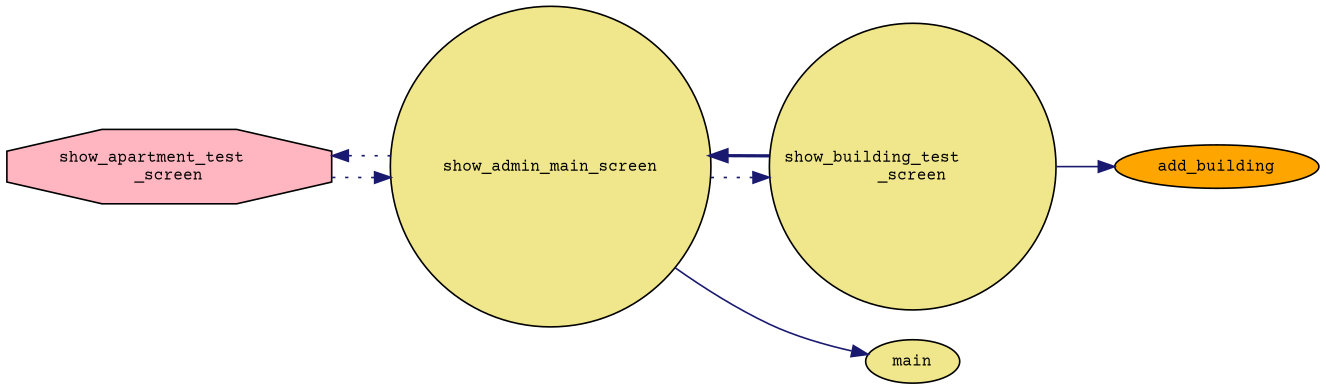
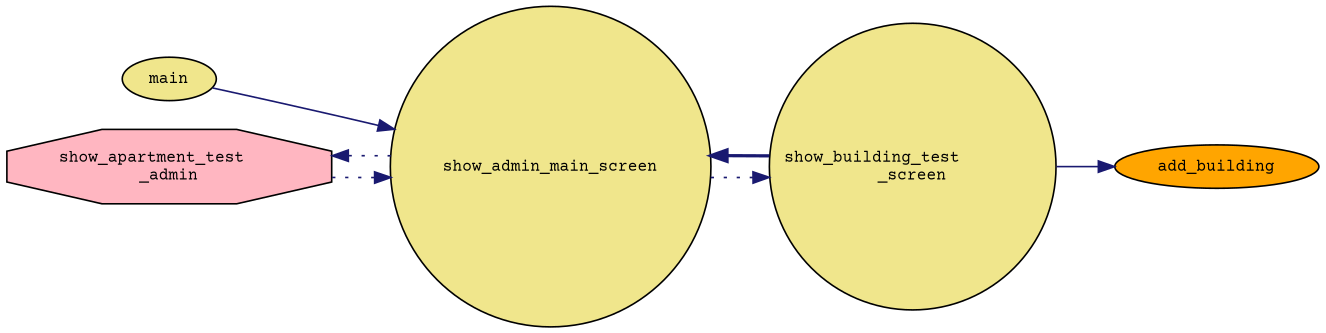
(169, 167) -> (169, 167)
(759, 319) -> (296, 106)
